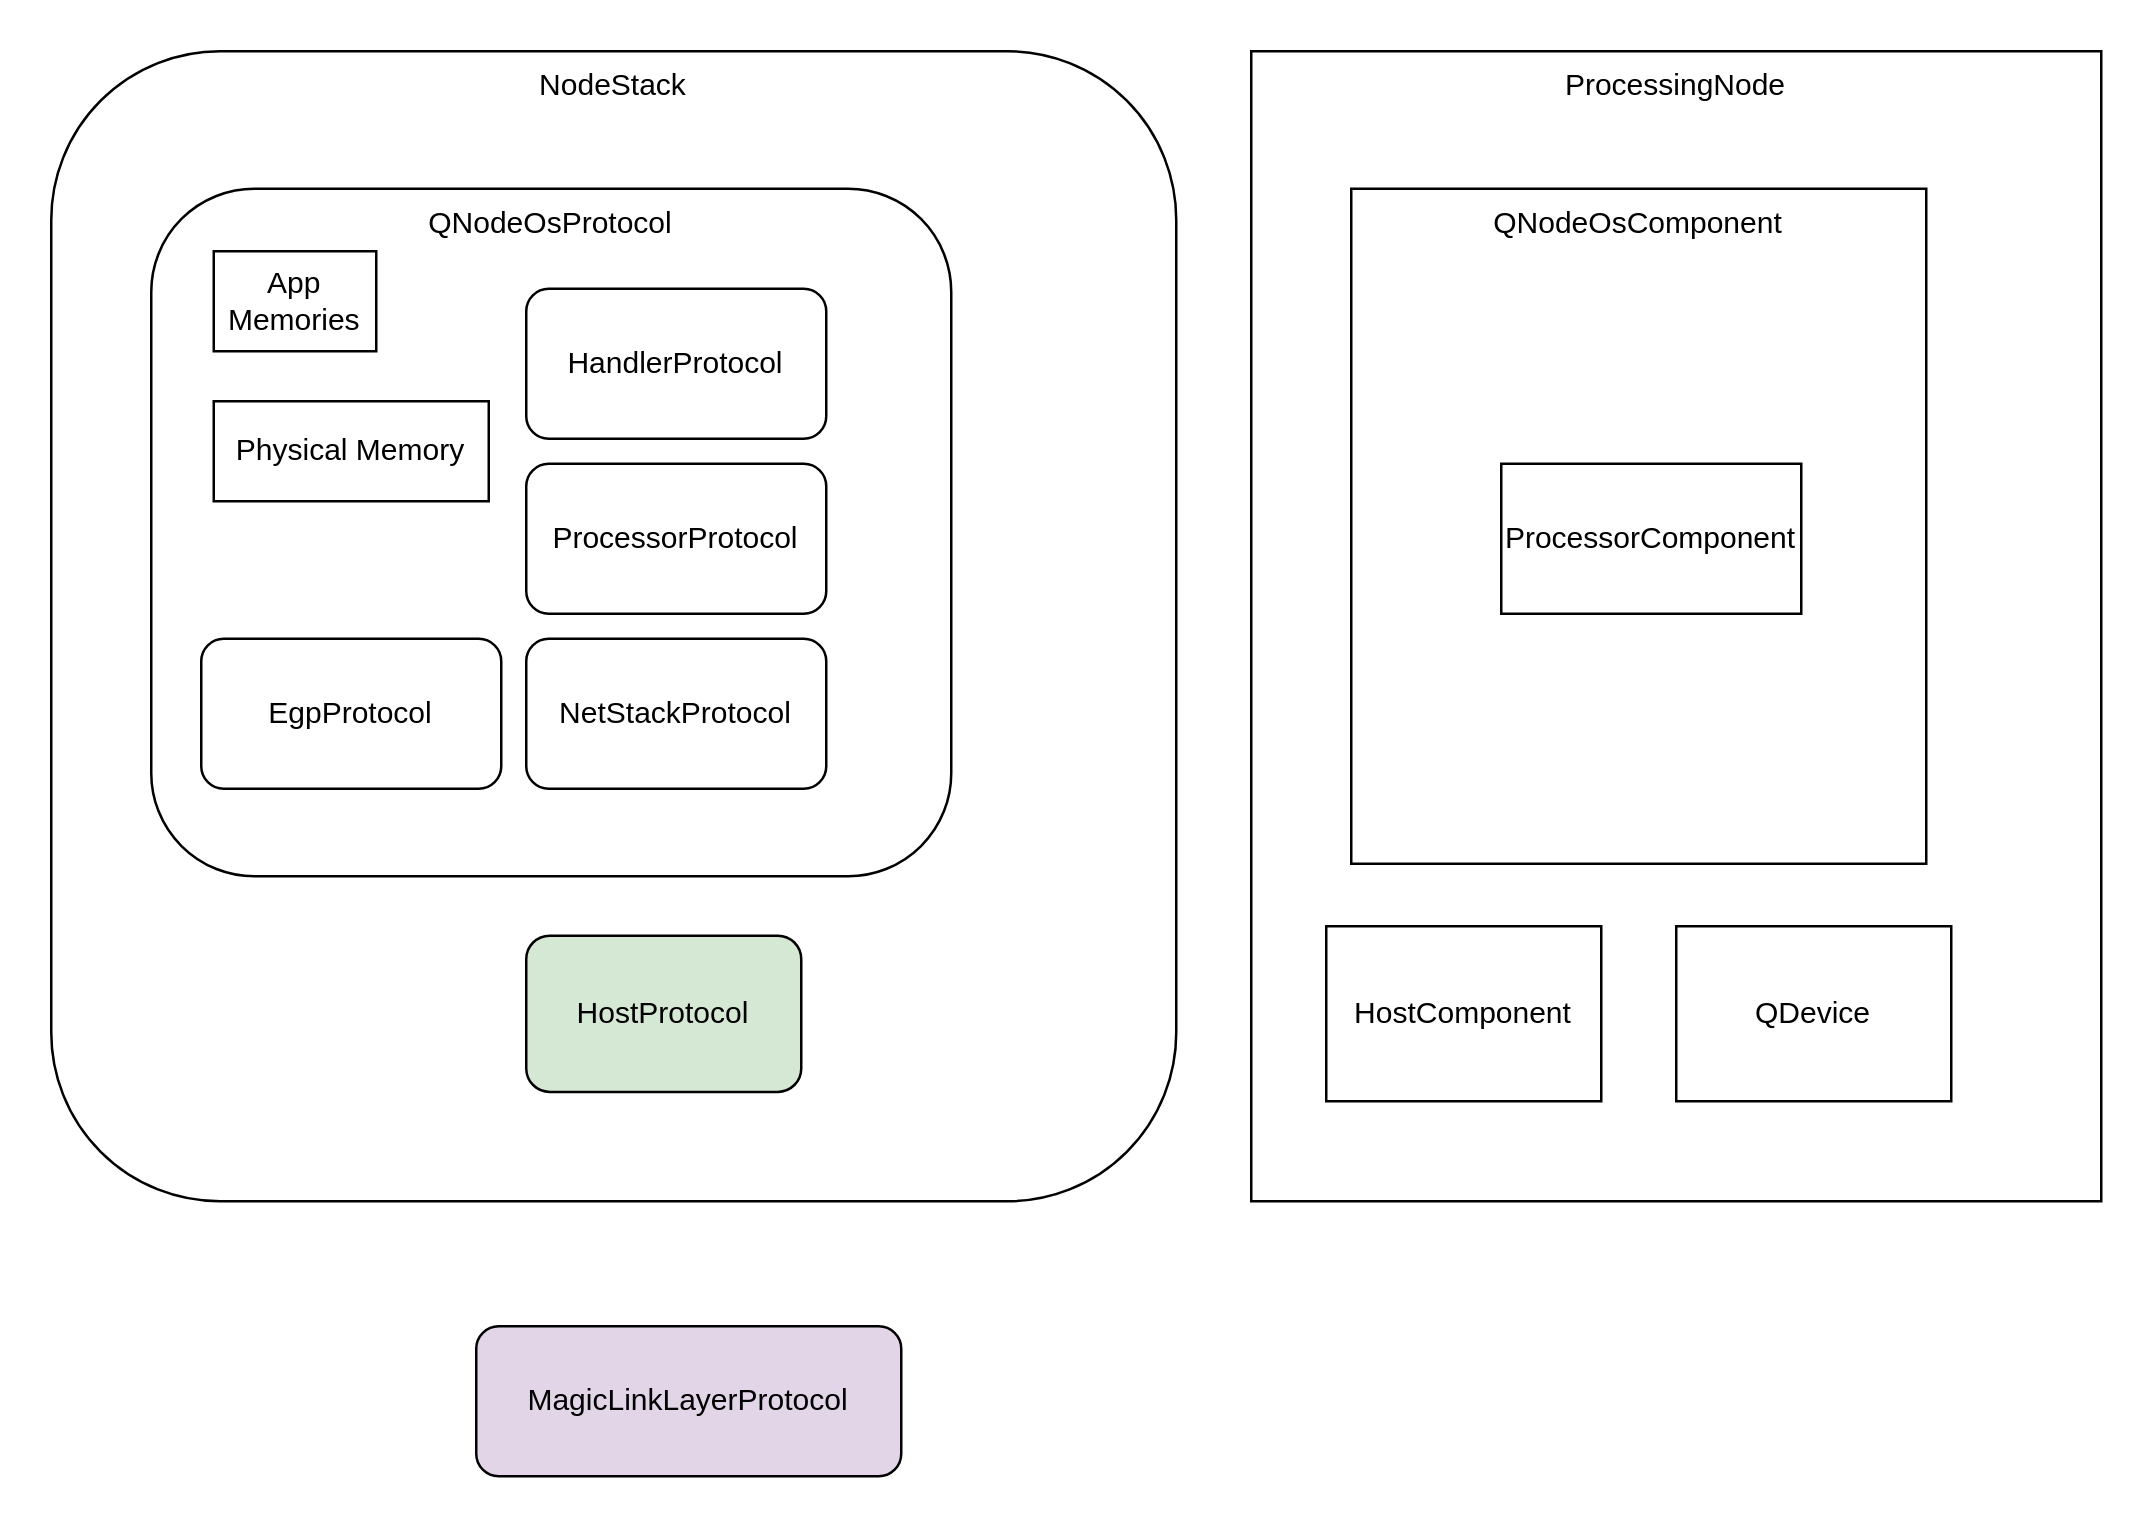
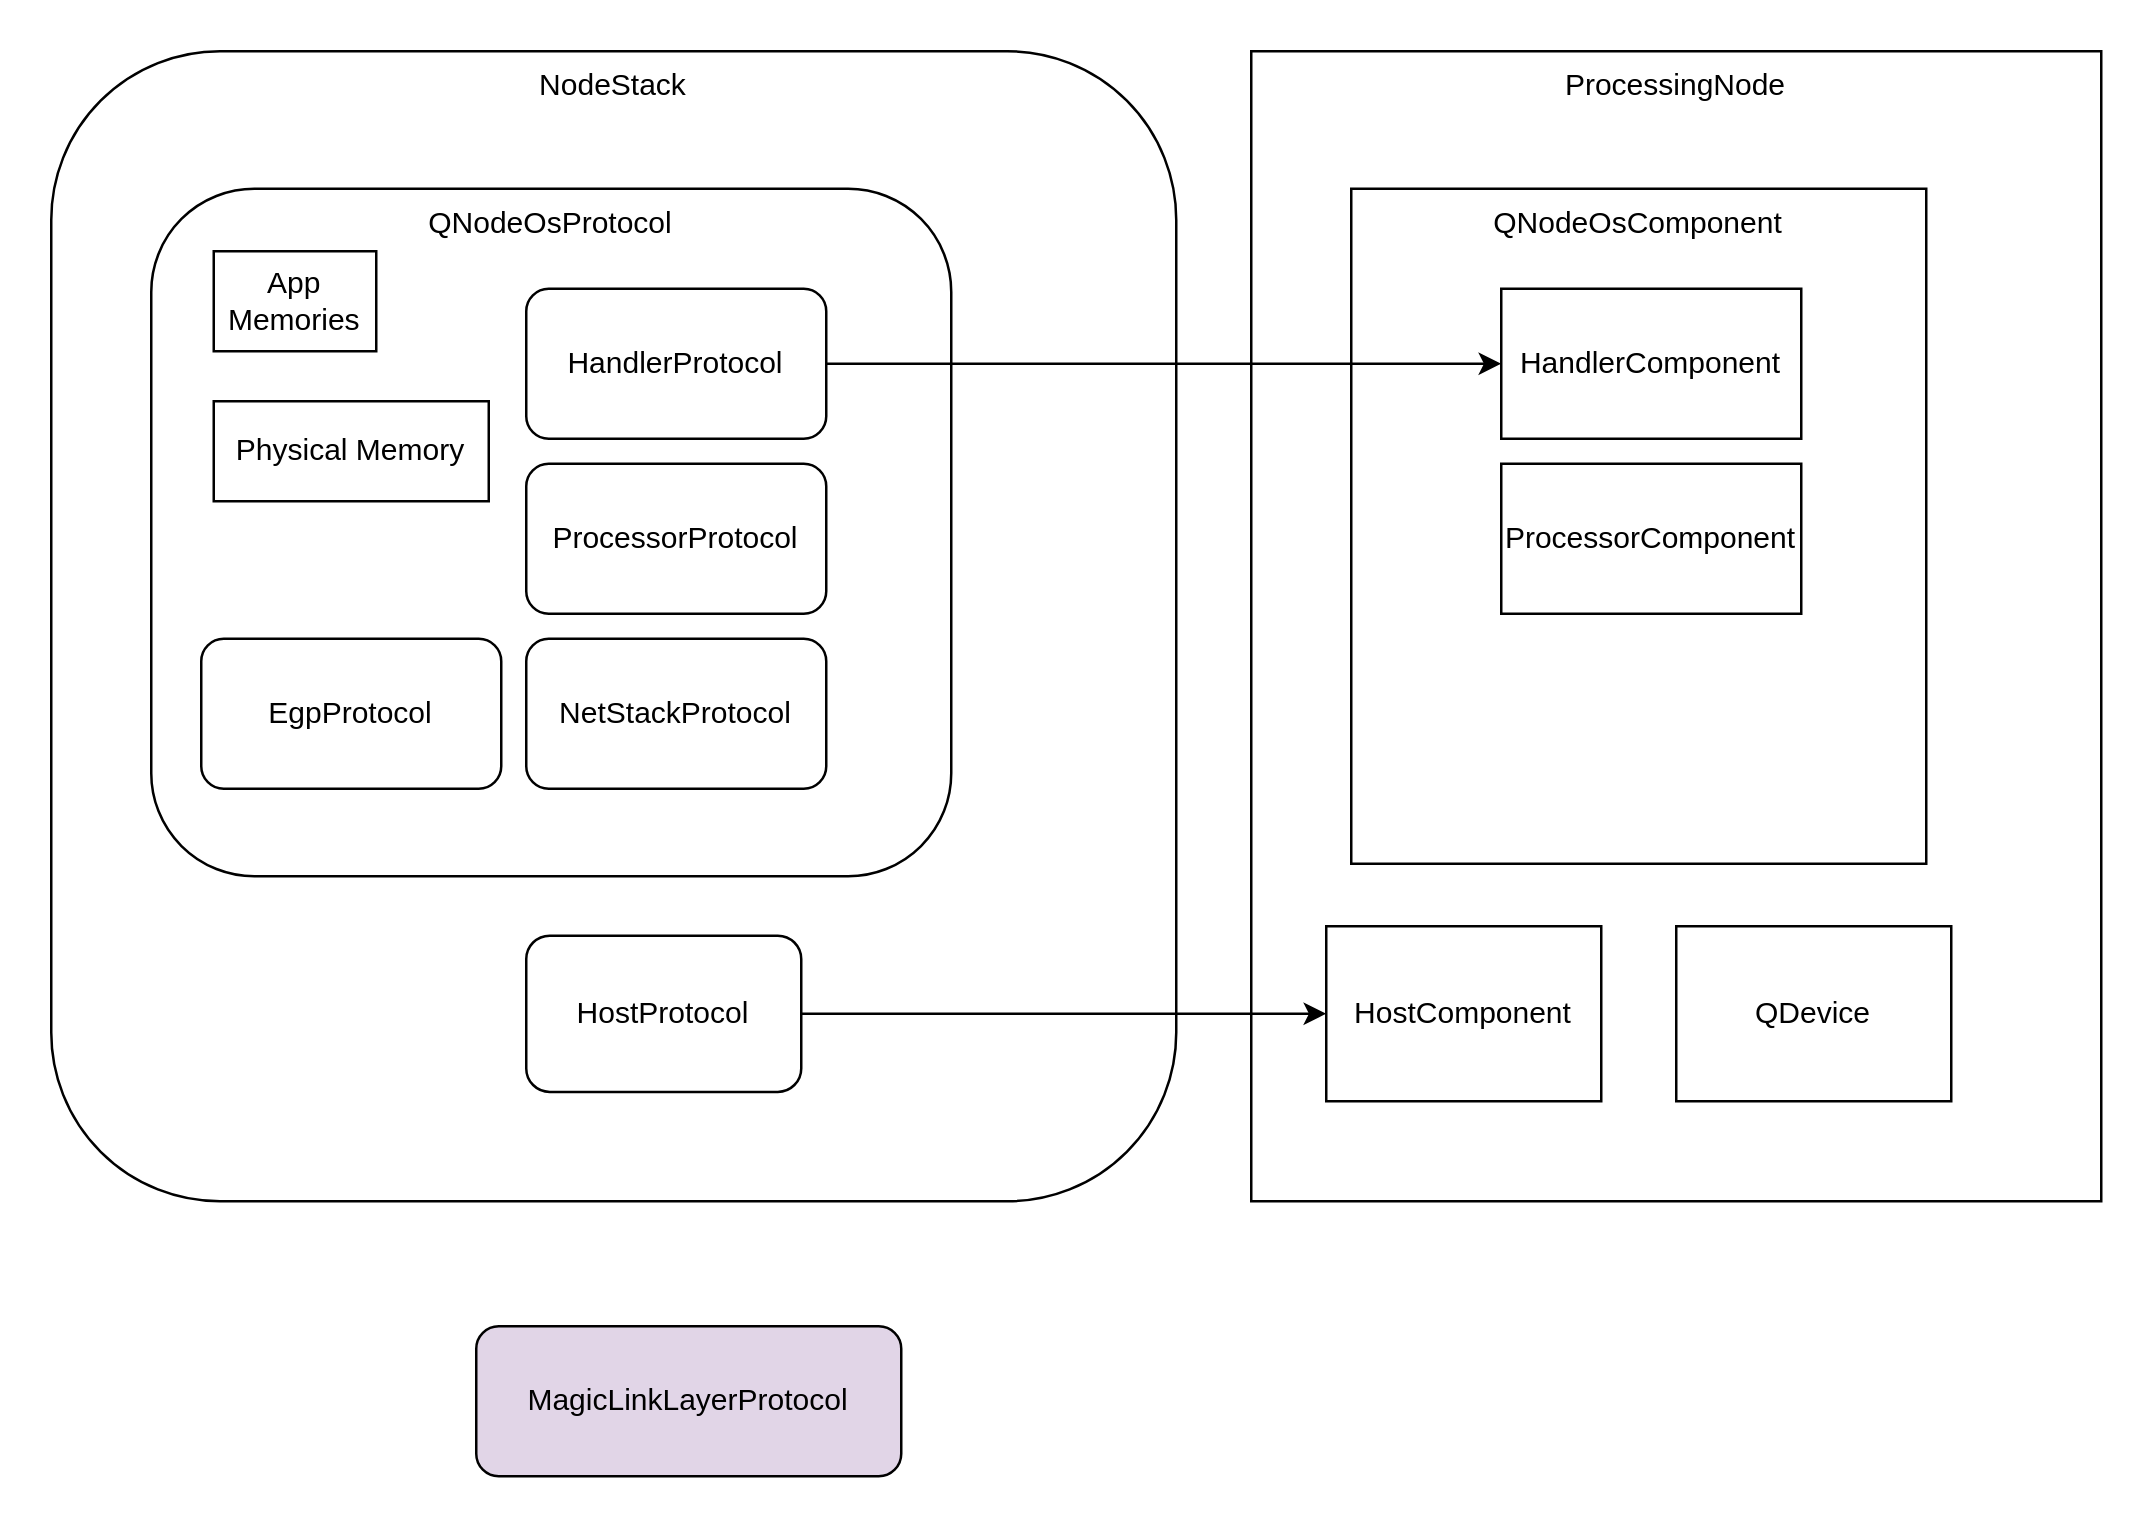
none -> (1155, 364)
none -> (1651, 364)
(664, 1014) -> (664, 1014)
none -> (1055, 1014)
